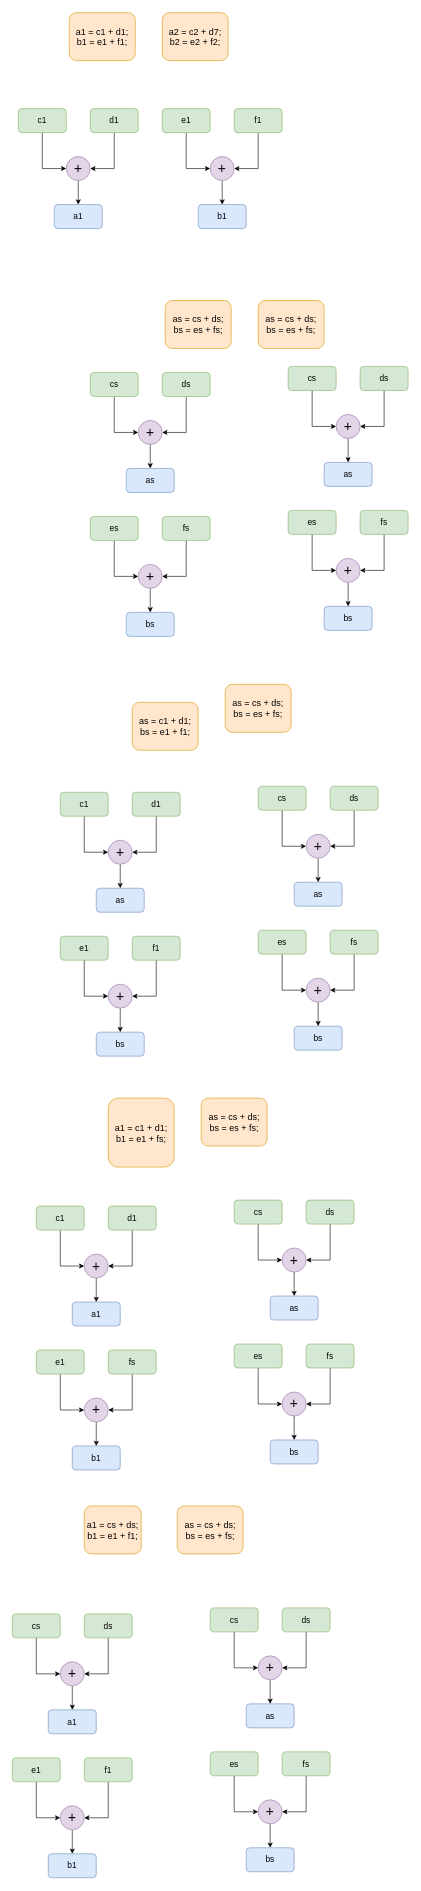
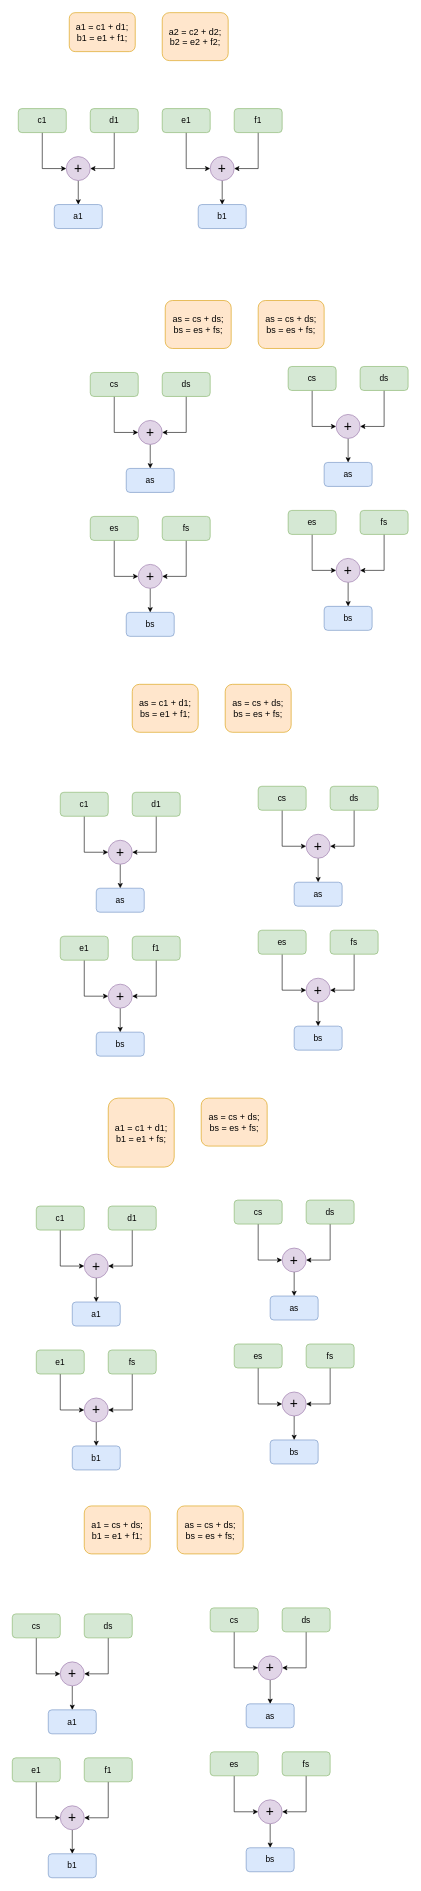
(102, 36) -> (102, 32)
(195, 36) -> (195, 36)
(165, 726) -> (165, 708)
(113, 1530) -> (117, 1530)
